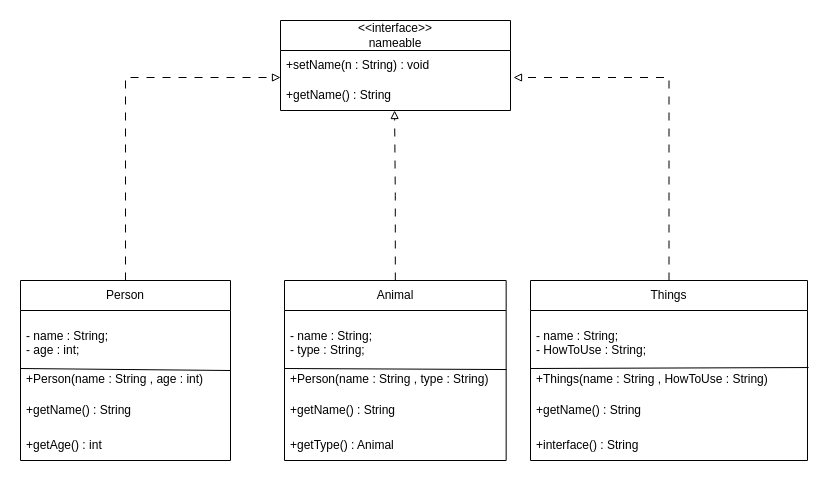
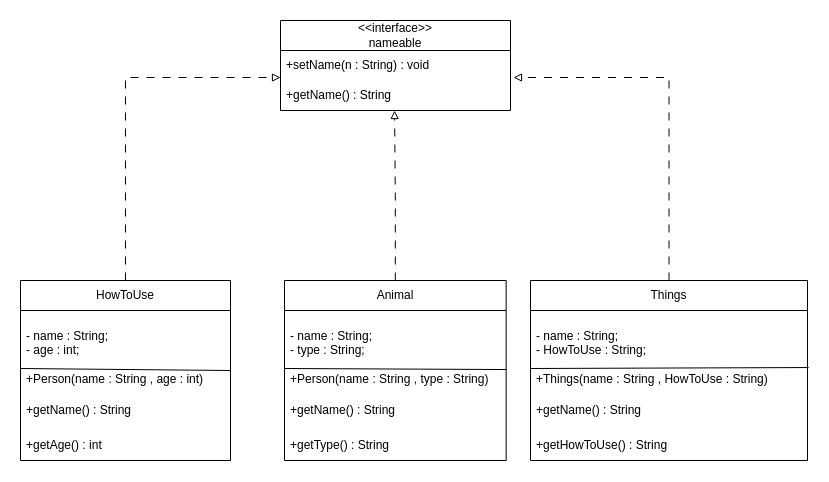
(126, 296) -> (126, 296)
(347, 446) -> (348, 446)
(599, 446) -> (608, 446)
